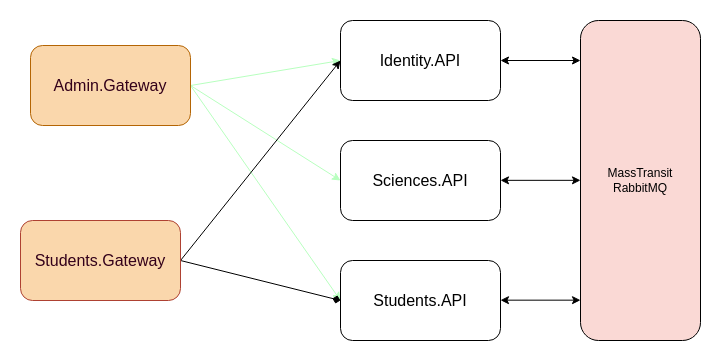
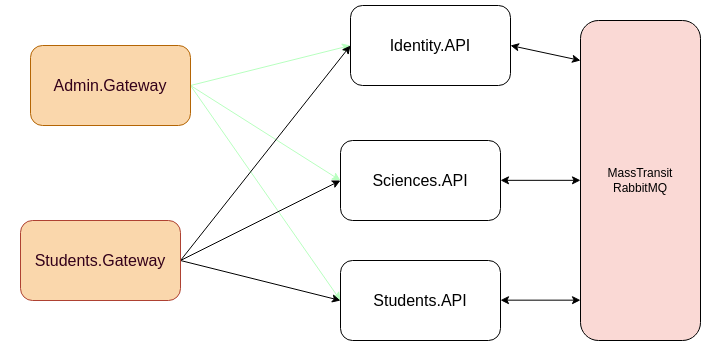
(421, 61) -> (431, 46)
none -> (259, 221)
(331, 298) -> (332, 298)
